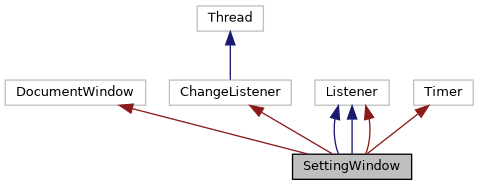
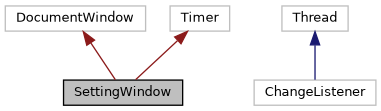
(352, 93) -> none
(297, 133) -> none
